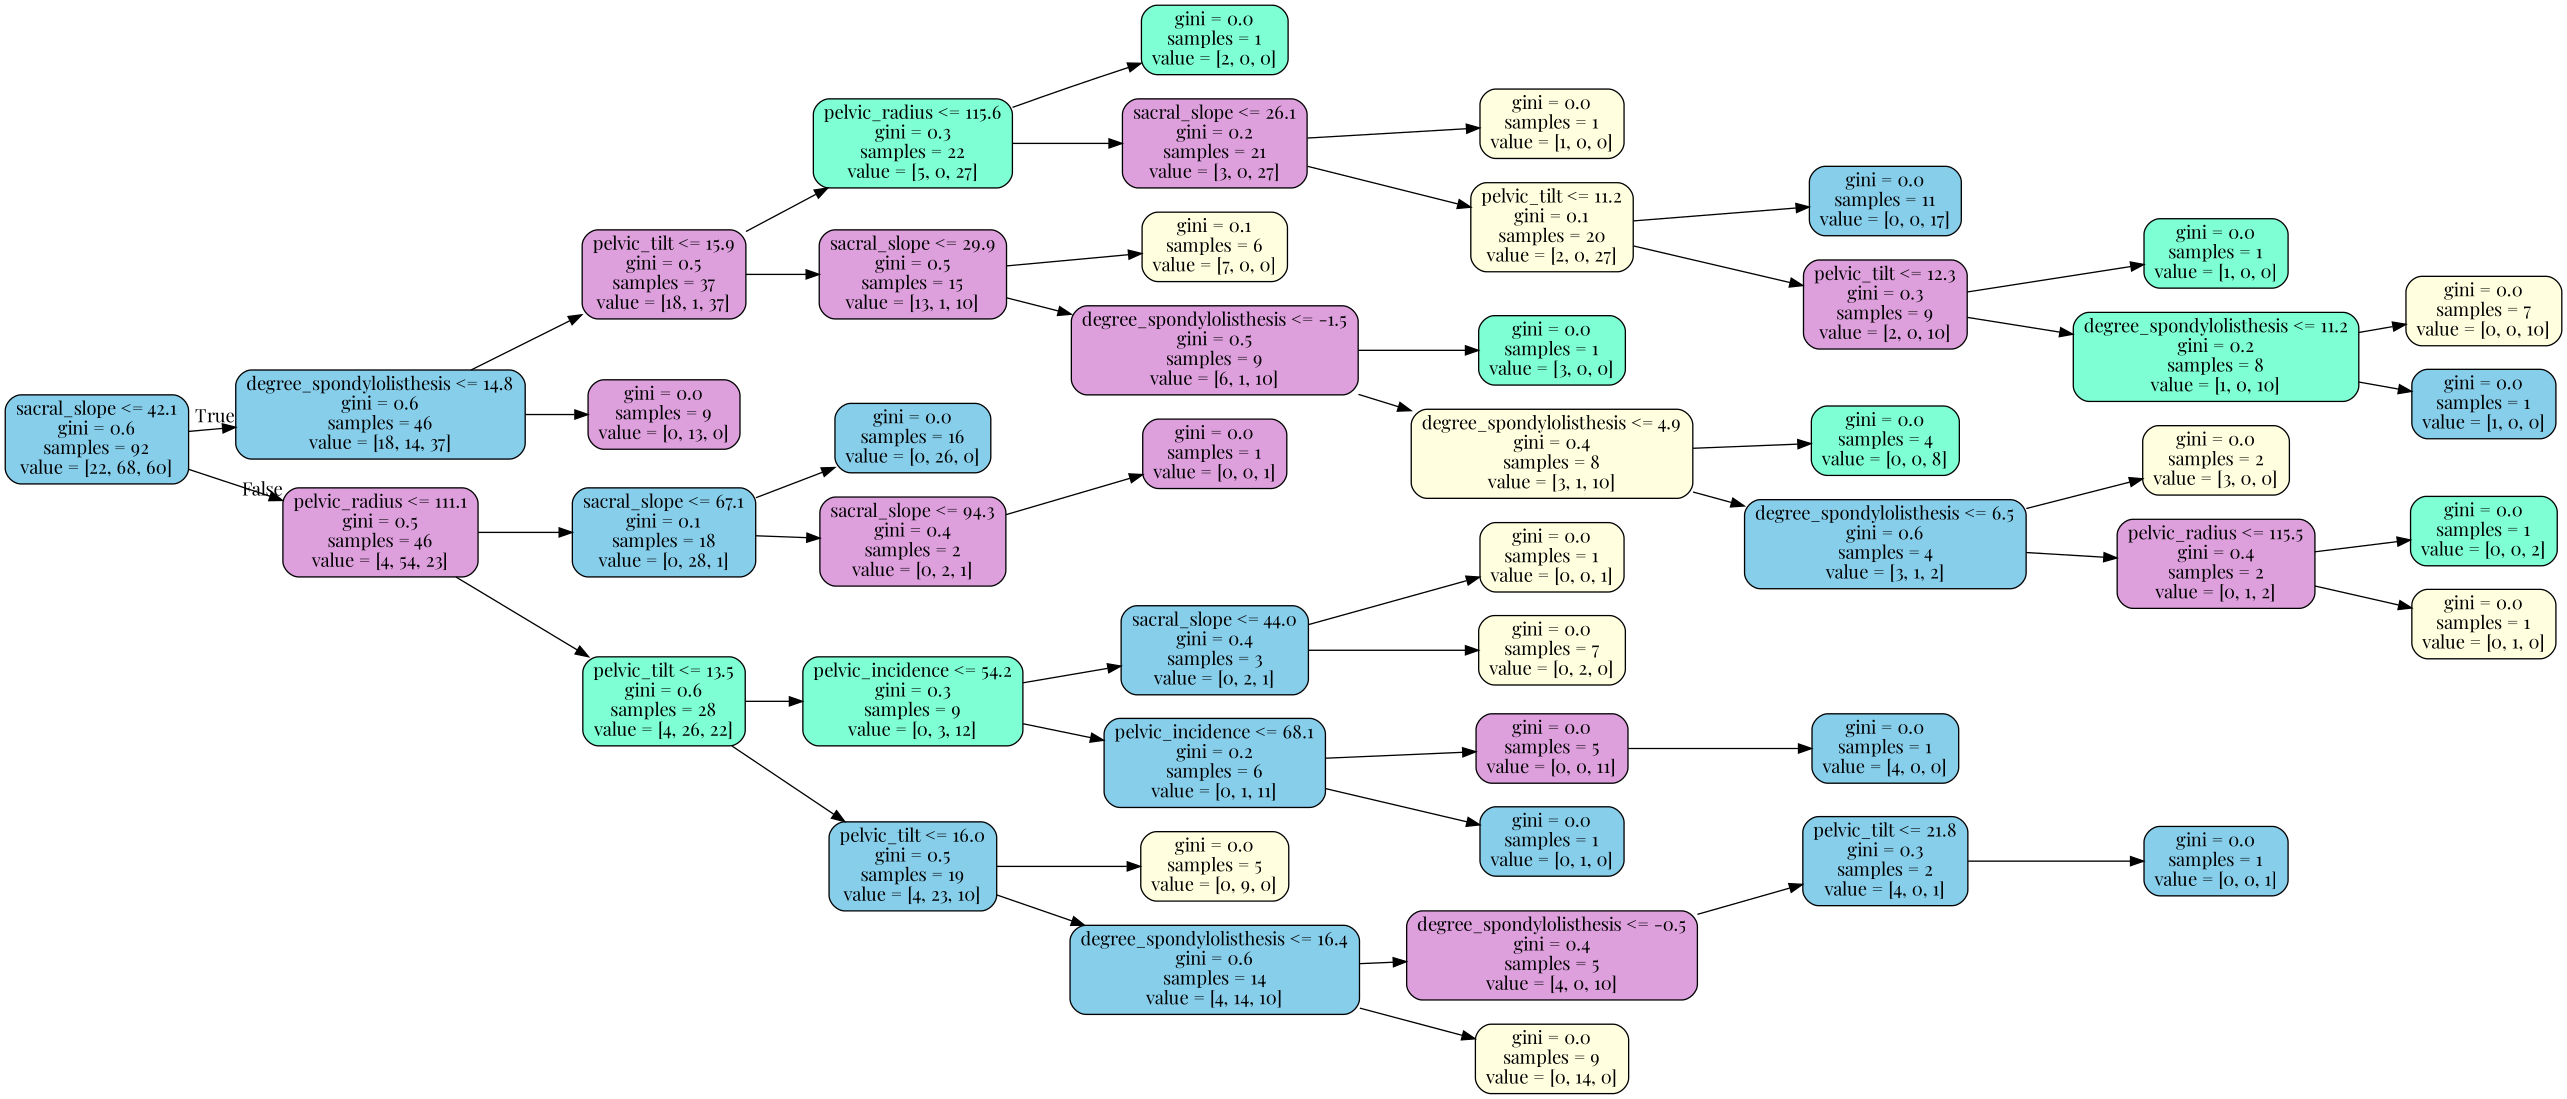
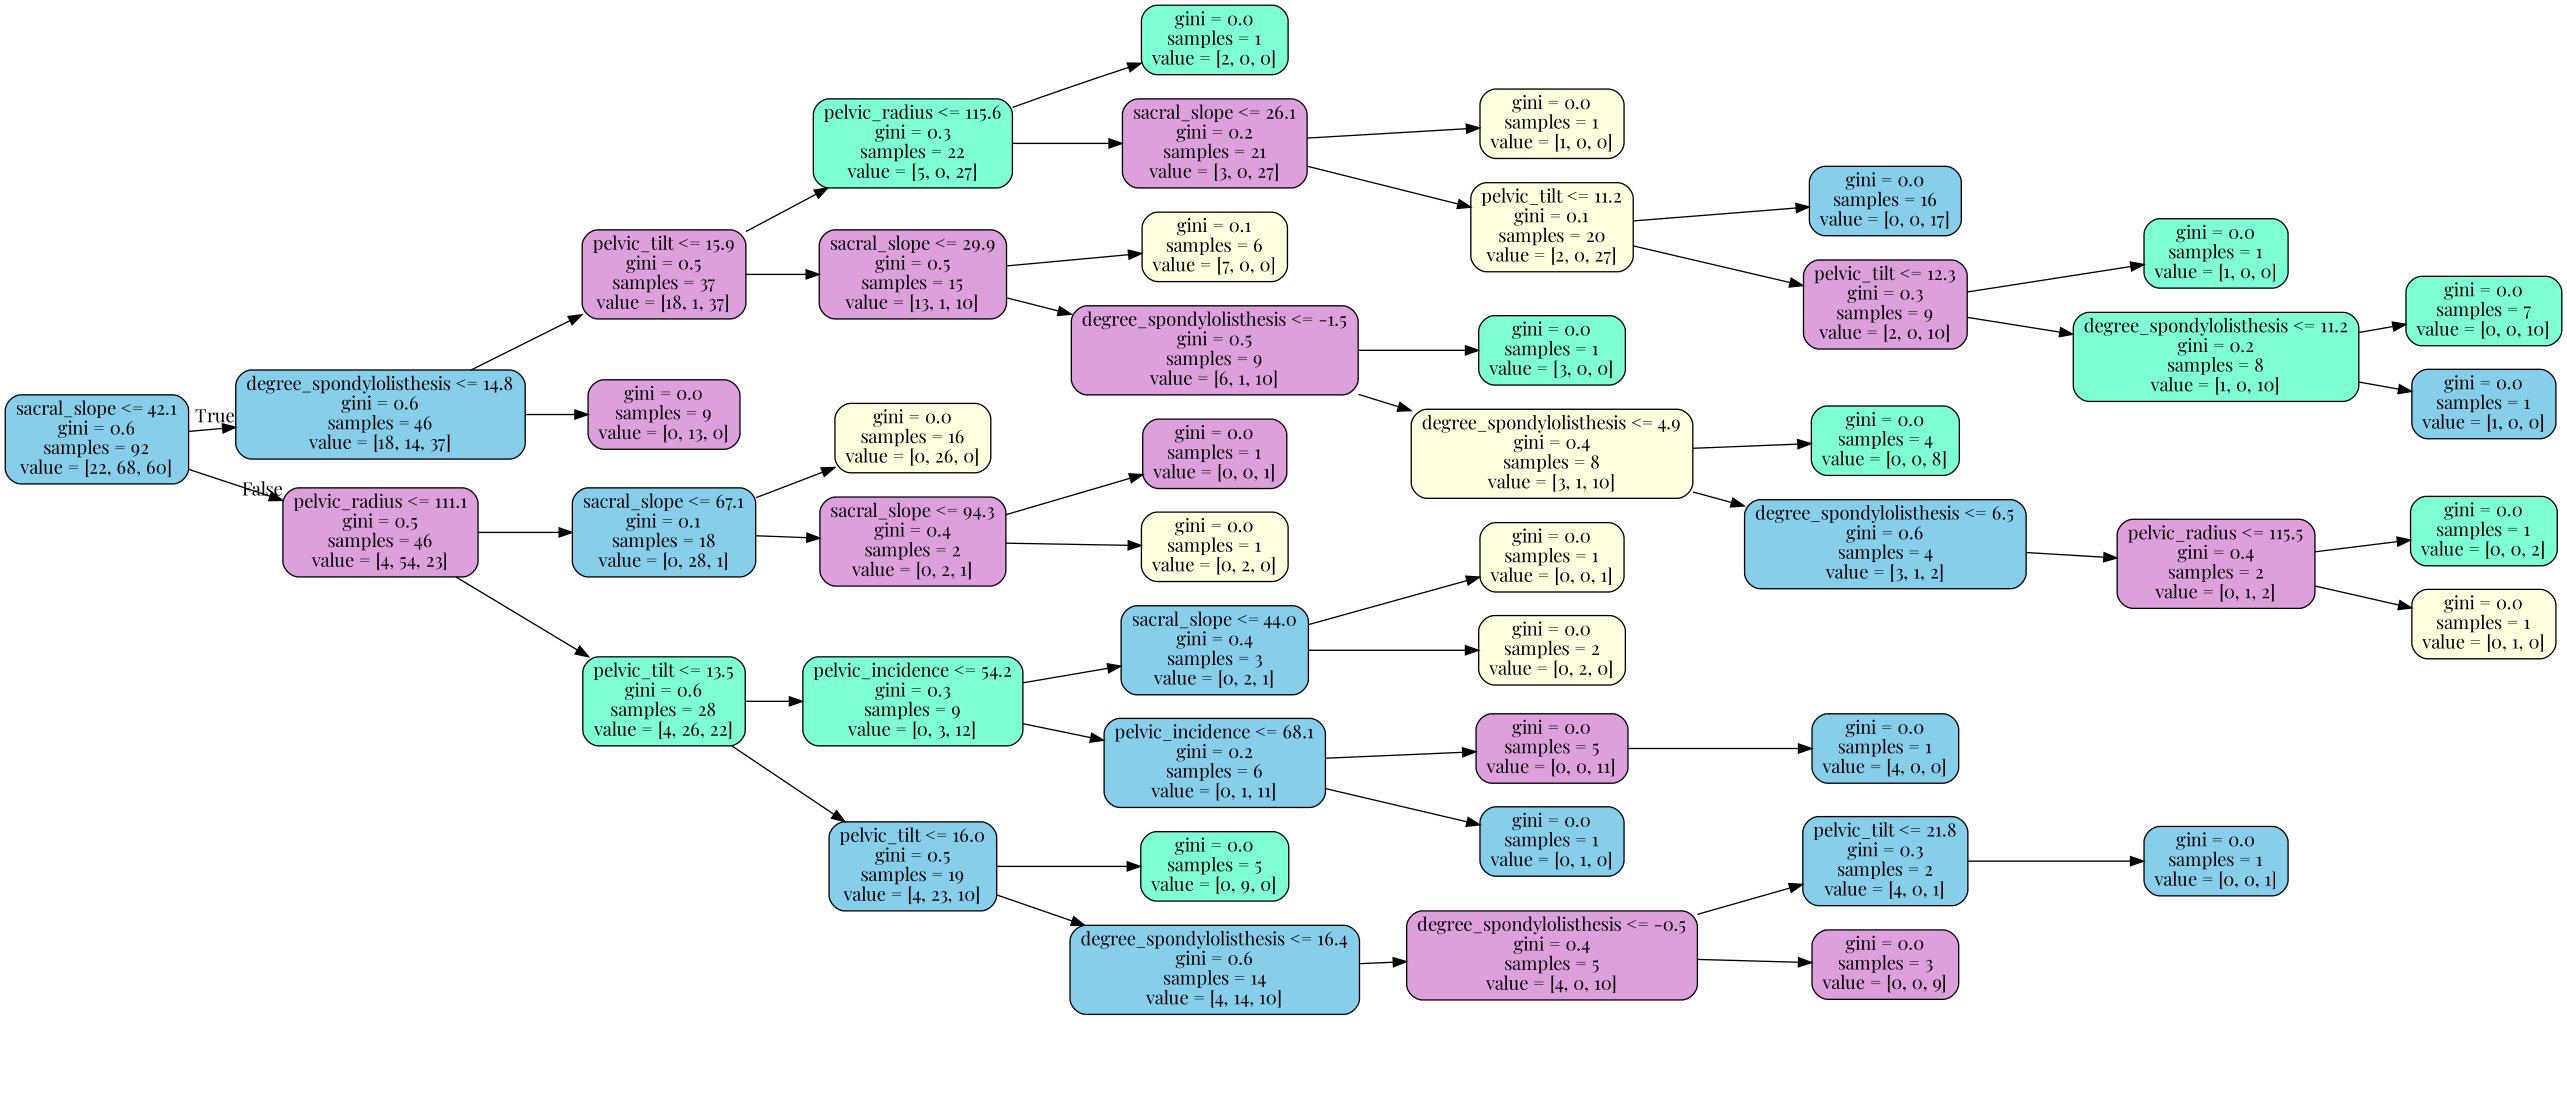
(1885, 201) -> (1885, 201)
(2484, 311) -> (2484, 311)
(913, 438) -> (913, 438)
(2216, 460) -> none
none -> (1215, 547)
(1552, 650) -> (1552, 650)
(1215, 866) -> (1215, 866)
none -> (1885, 965)
(1552, 1059) -> none
